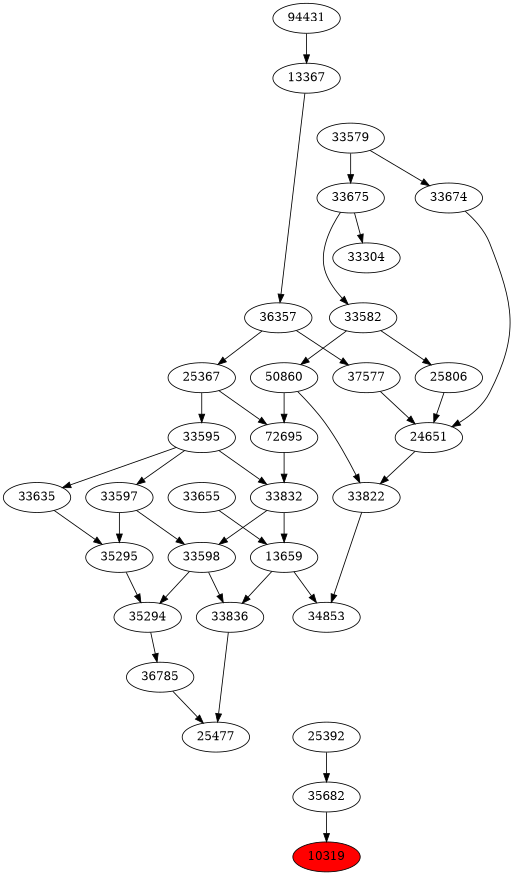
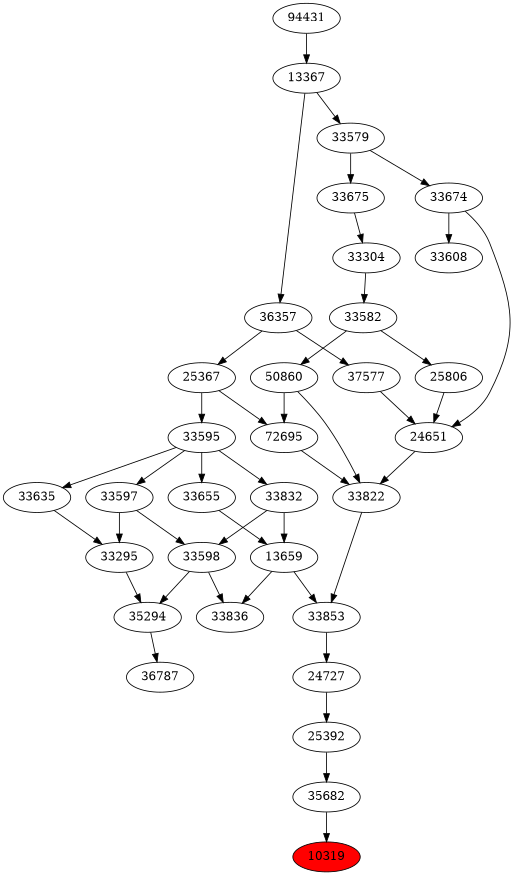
none -> (326, 105)
(323, 256) -> (365, 284)
none -> (449, 258)
none -> (202, 463)
(284, 463) -> (322, 465)
(119, 557) -> (119, 557)
(327, 617) -> (327, 617)
(160, 677) -> (160, 677)
none -> (327, 677)
(216, 737) -> none
